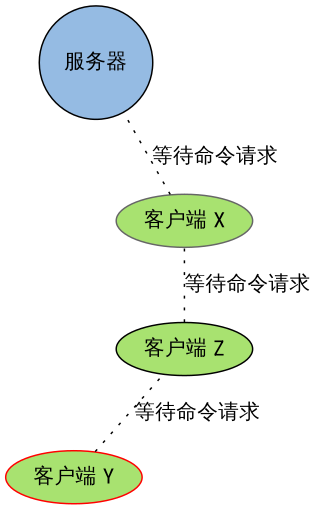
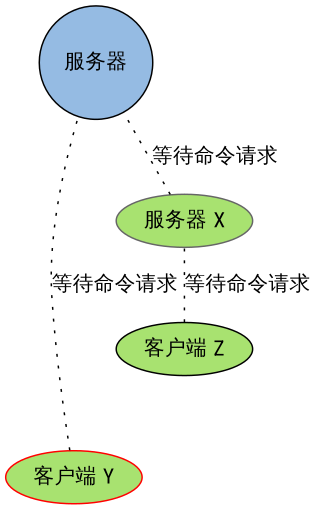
(184, 221) -> (184, 221)
(129, 413) -> (51, 283)
